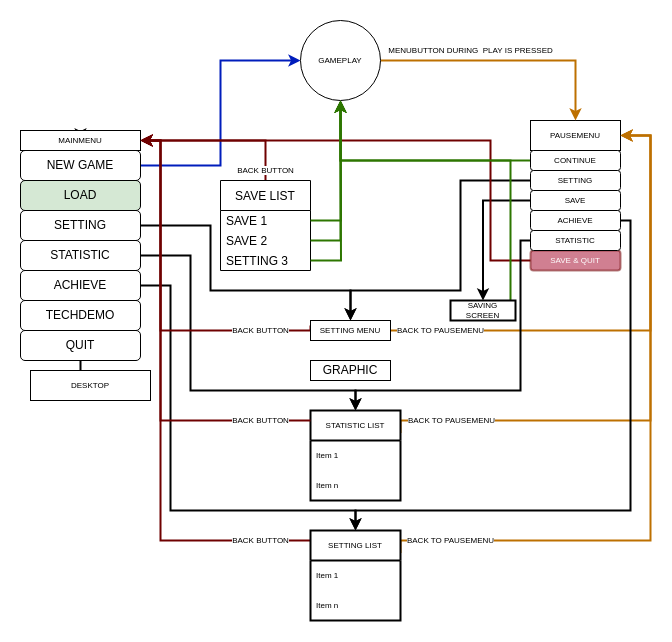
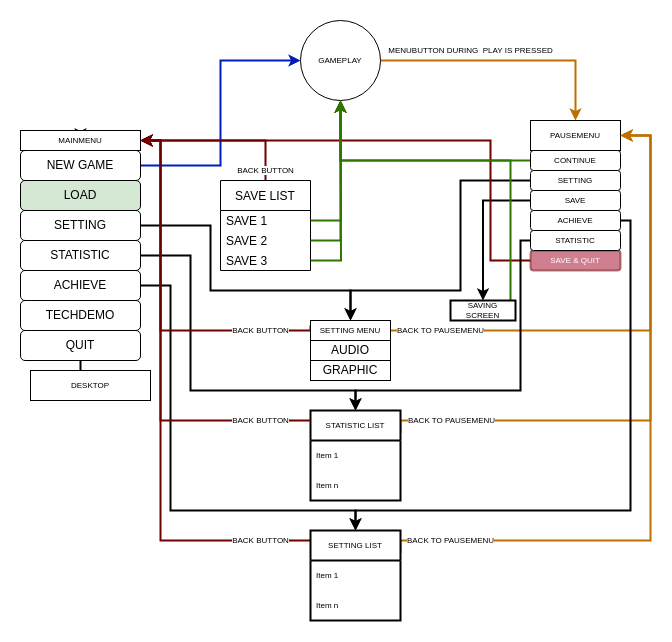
(255, 261) -> (245, 261)
none -> (351, 350)
none -> (351, 351)
